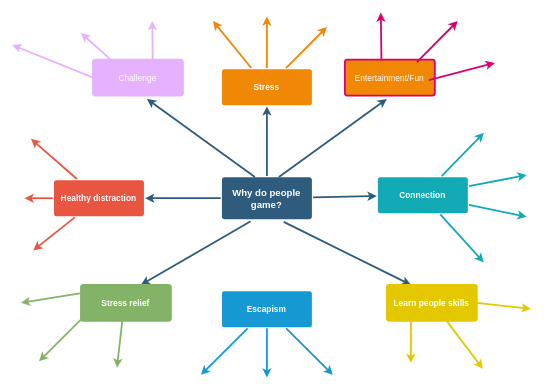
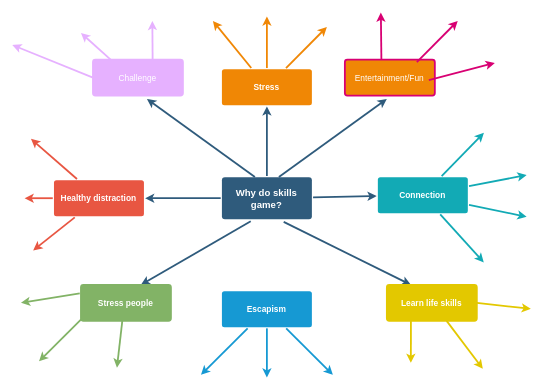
(267, 198) -> (267, 198)
(126, 303) -> (126, 303)
(432, 303) -> (432, 303)
